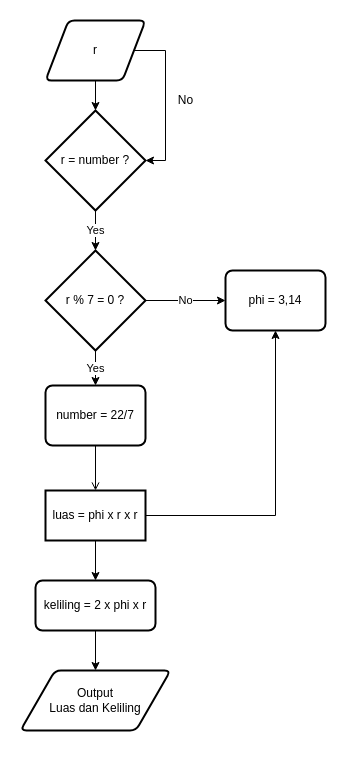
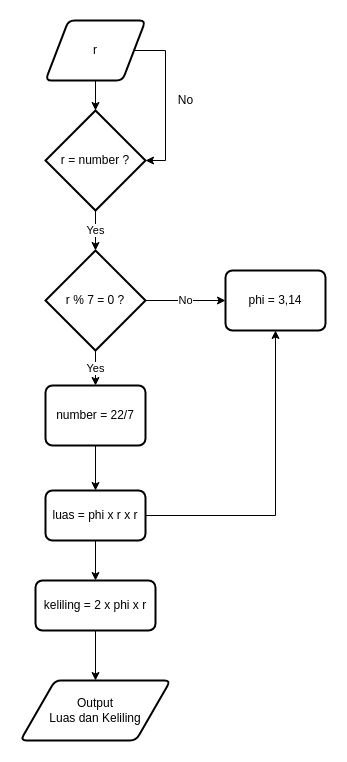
(96, 483) -> (96, 482)
(96, 516) -> (96, 516)
(96, 701) -> (96, 711)
